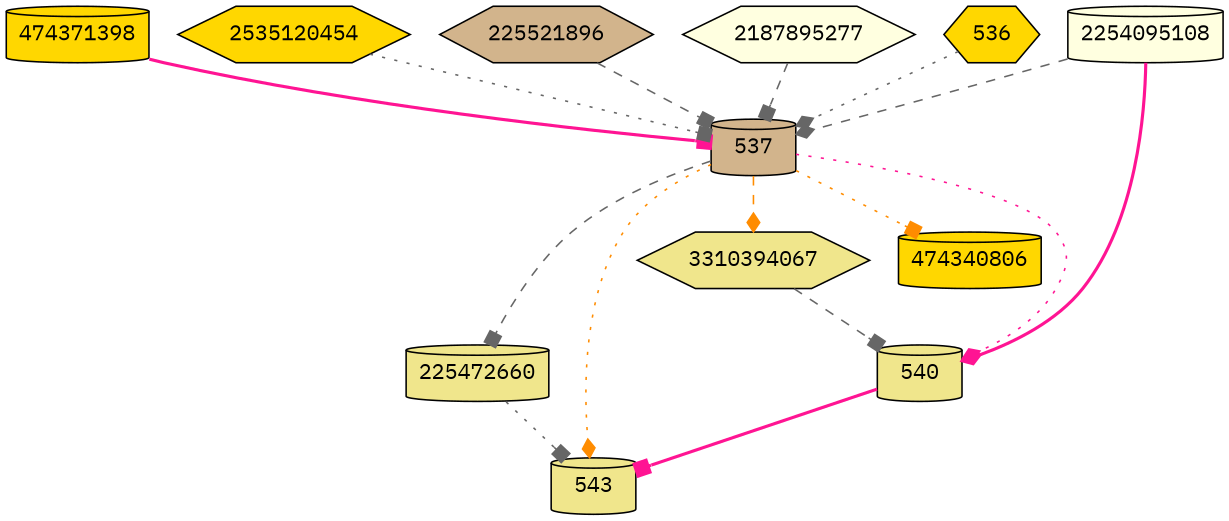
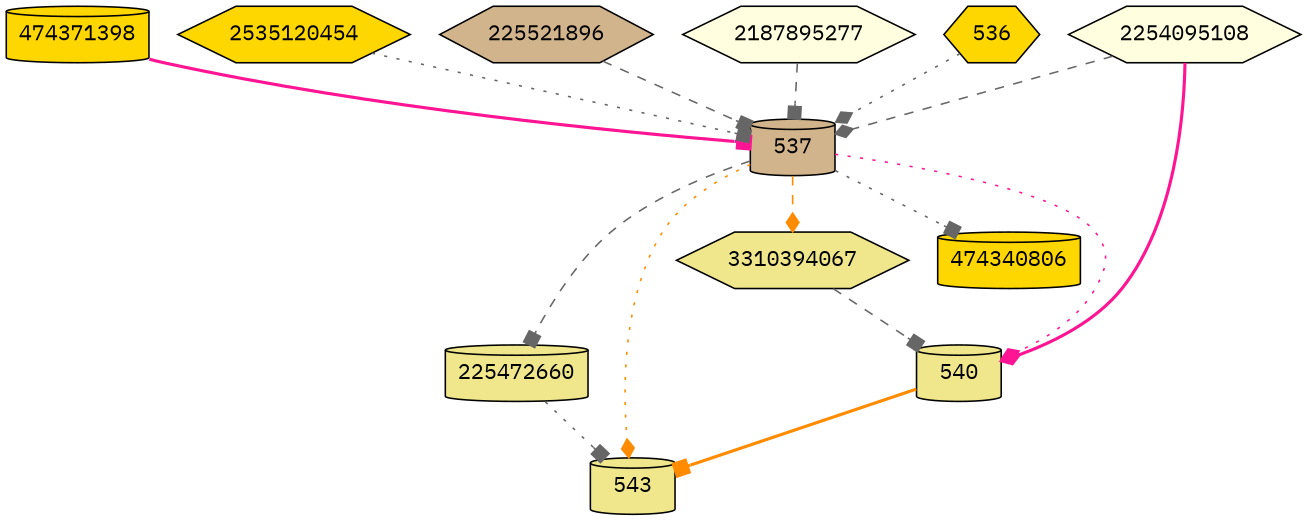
(1145, 34) -> (1185, 34)
(850, 198) -> (890, 198)
(764, 427) -> (803, 427)
